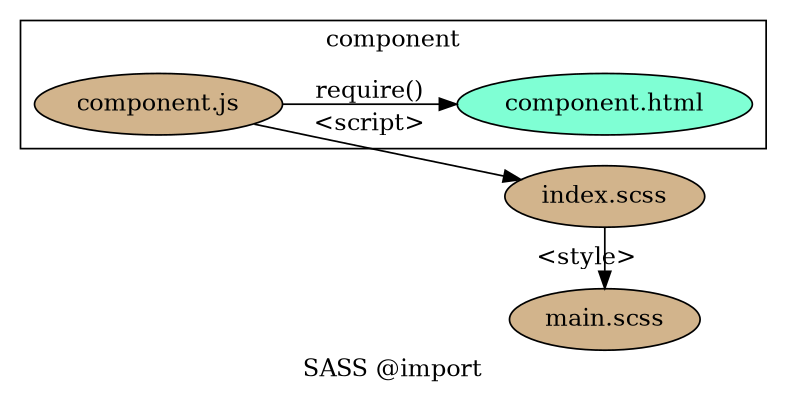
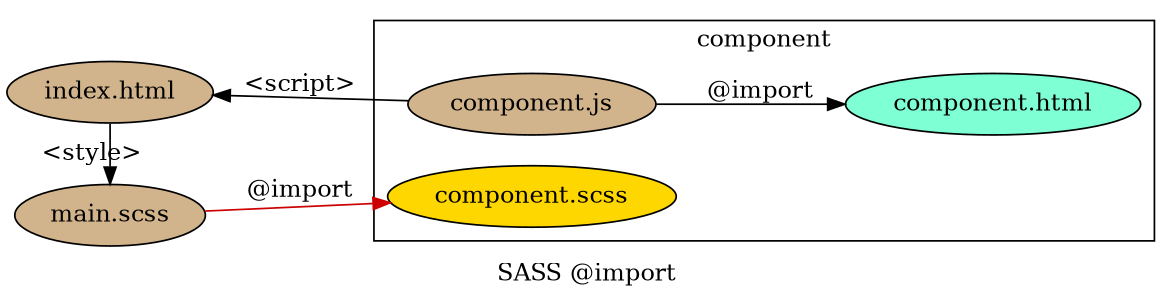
(370, 91) -> (761, 91)
none -> (532, 196)
(605, 196) -> (110, 92)
